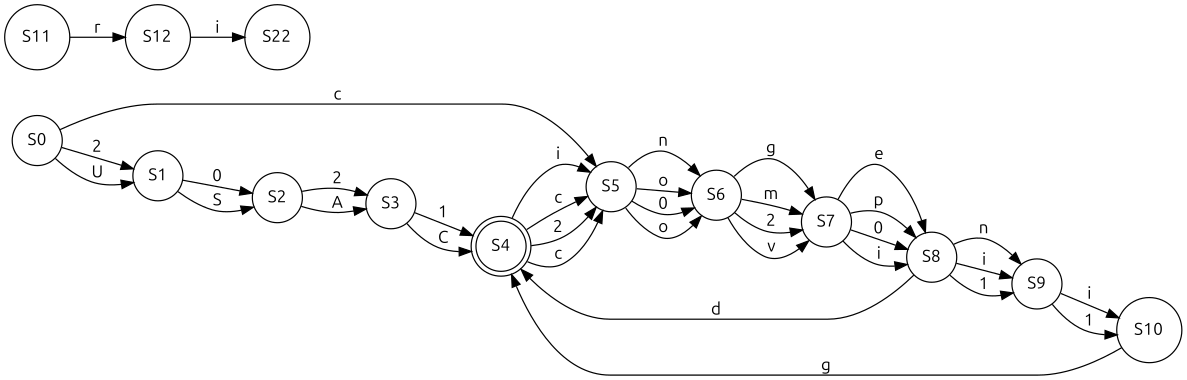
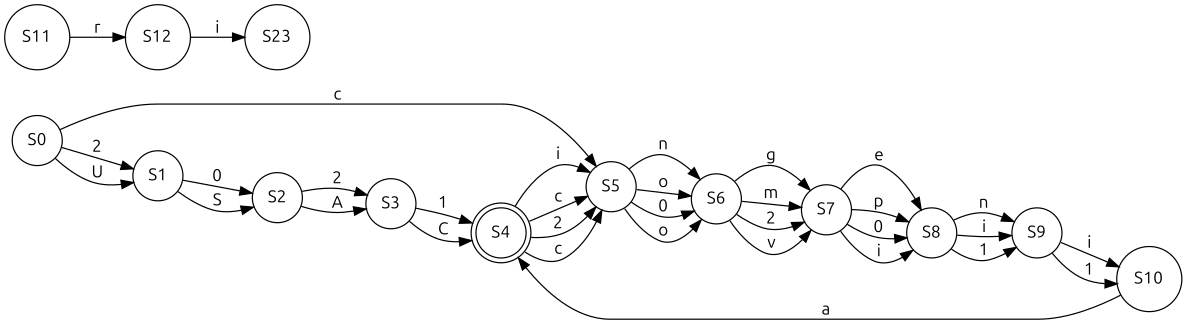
(277, 37) -> (277, 37)
(722, 319) -> none
(826, 366) -> (826, 310)
